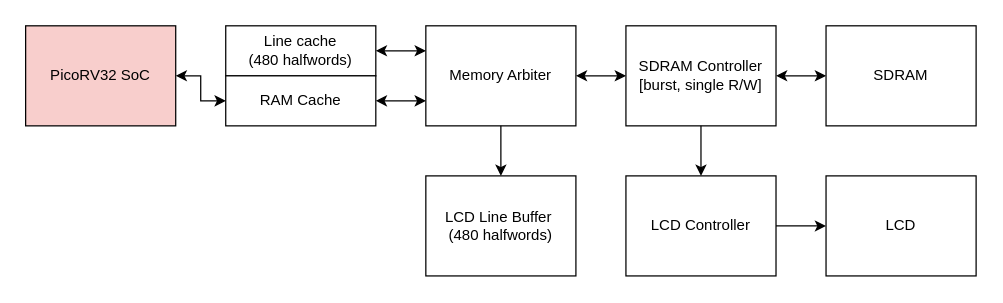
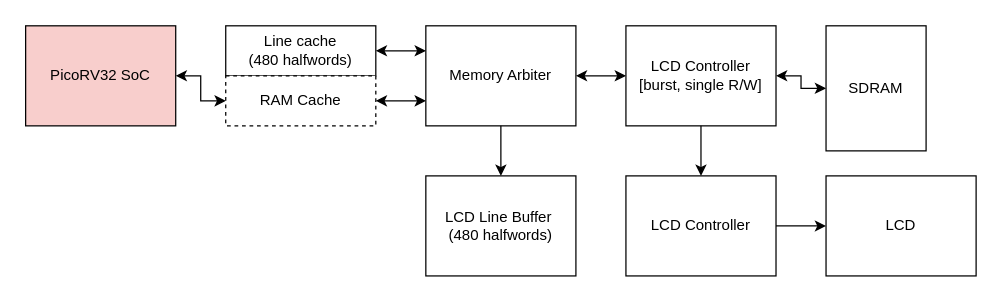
(701, 76) -> (701, 76)
(901, 76) -> (876, 88)
(301, 101) -> (301, 101)
